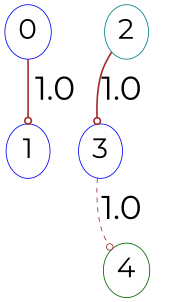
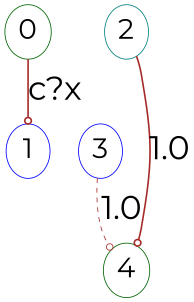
(28, 32) -> (28, 32)
(99, 84) -> (150, 148)
(55, 92) -> (55, 92)
